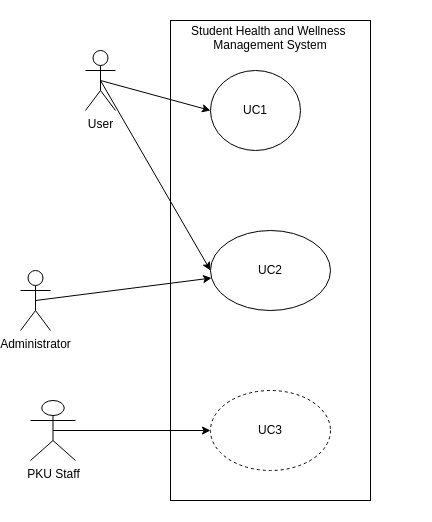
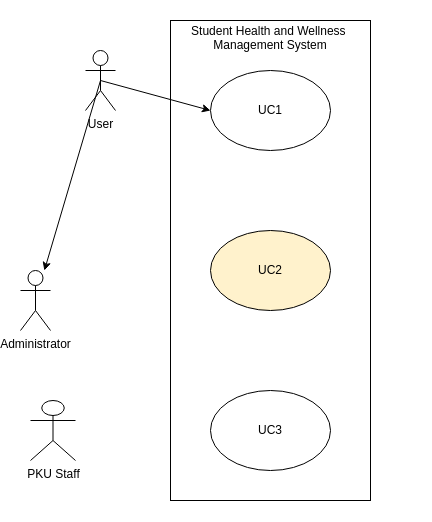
(256, 111) -> (271, 111)
(154, 173) -> (71, 182)
(271, 271) -> (271, 271)
(121, 290) -> none
(129, 431) -> none
(271, 431) -> (271, 431)
